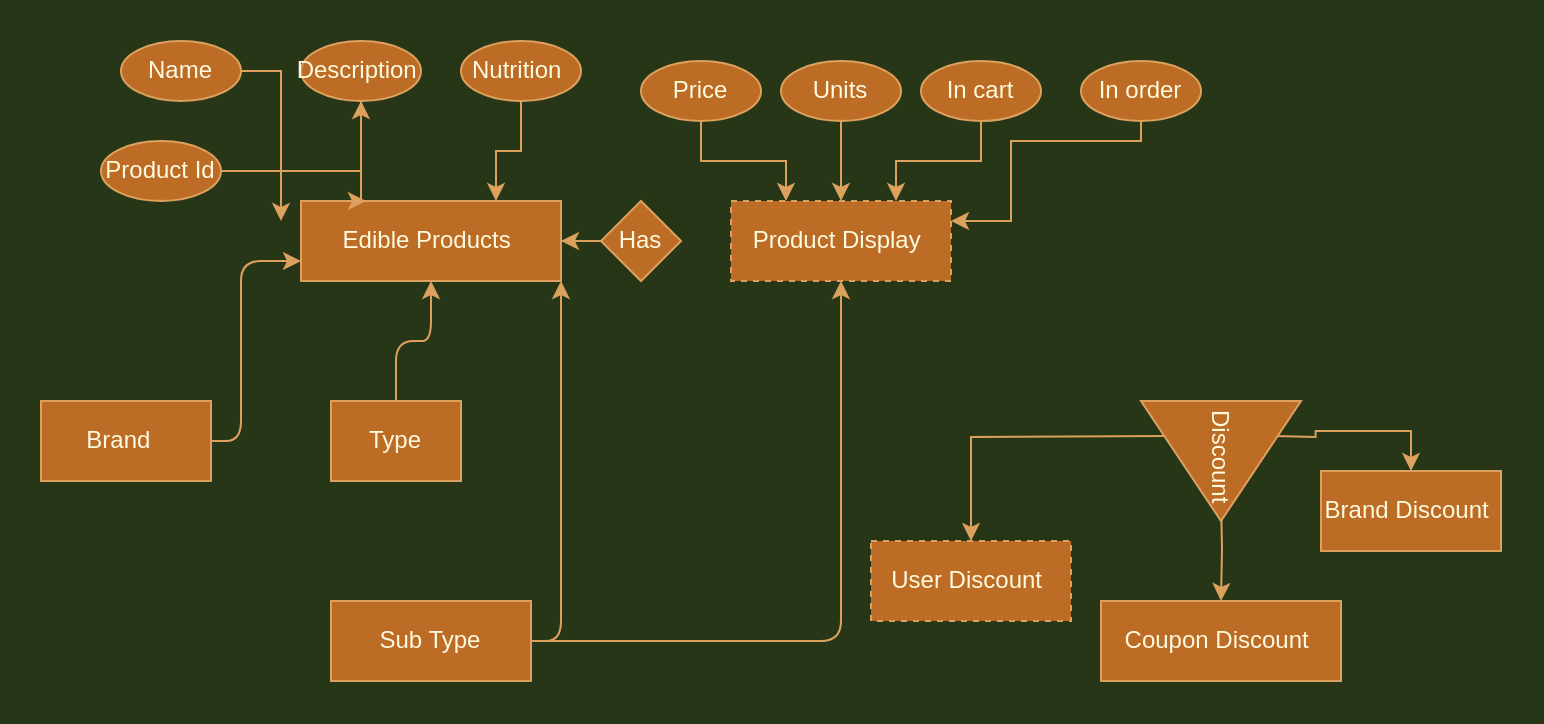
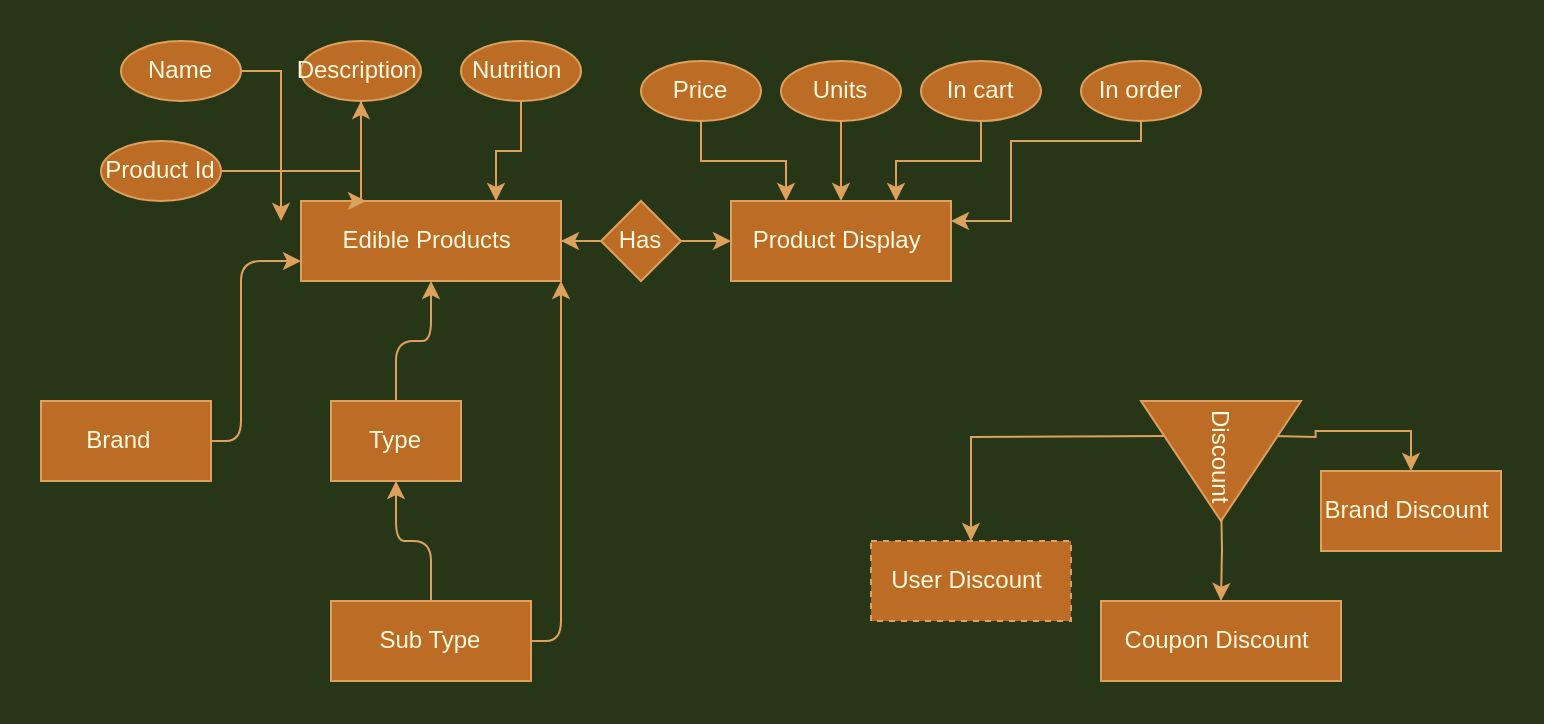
none -> (713, 241)
(841, 241) -> (841, 241)
(841, 604) -> (420, 542)
